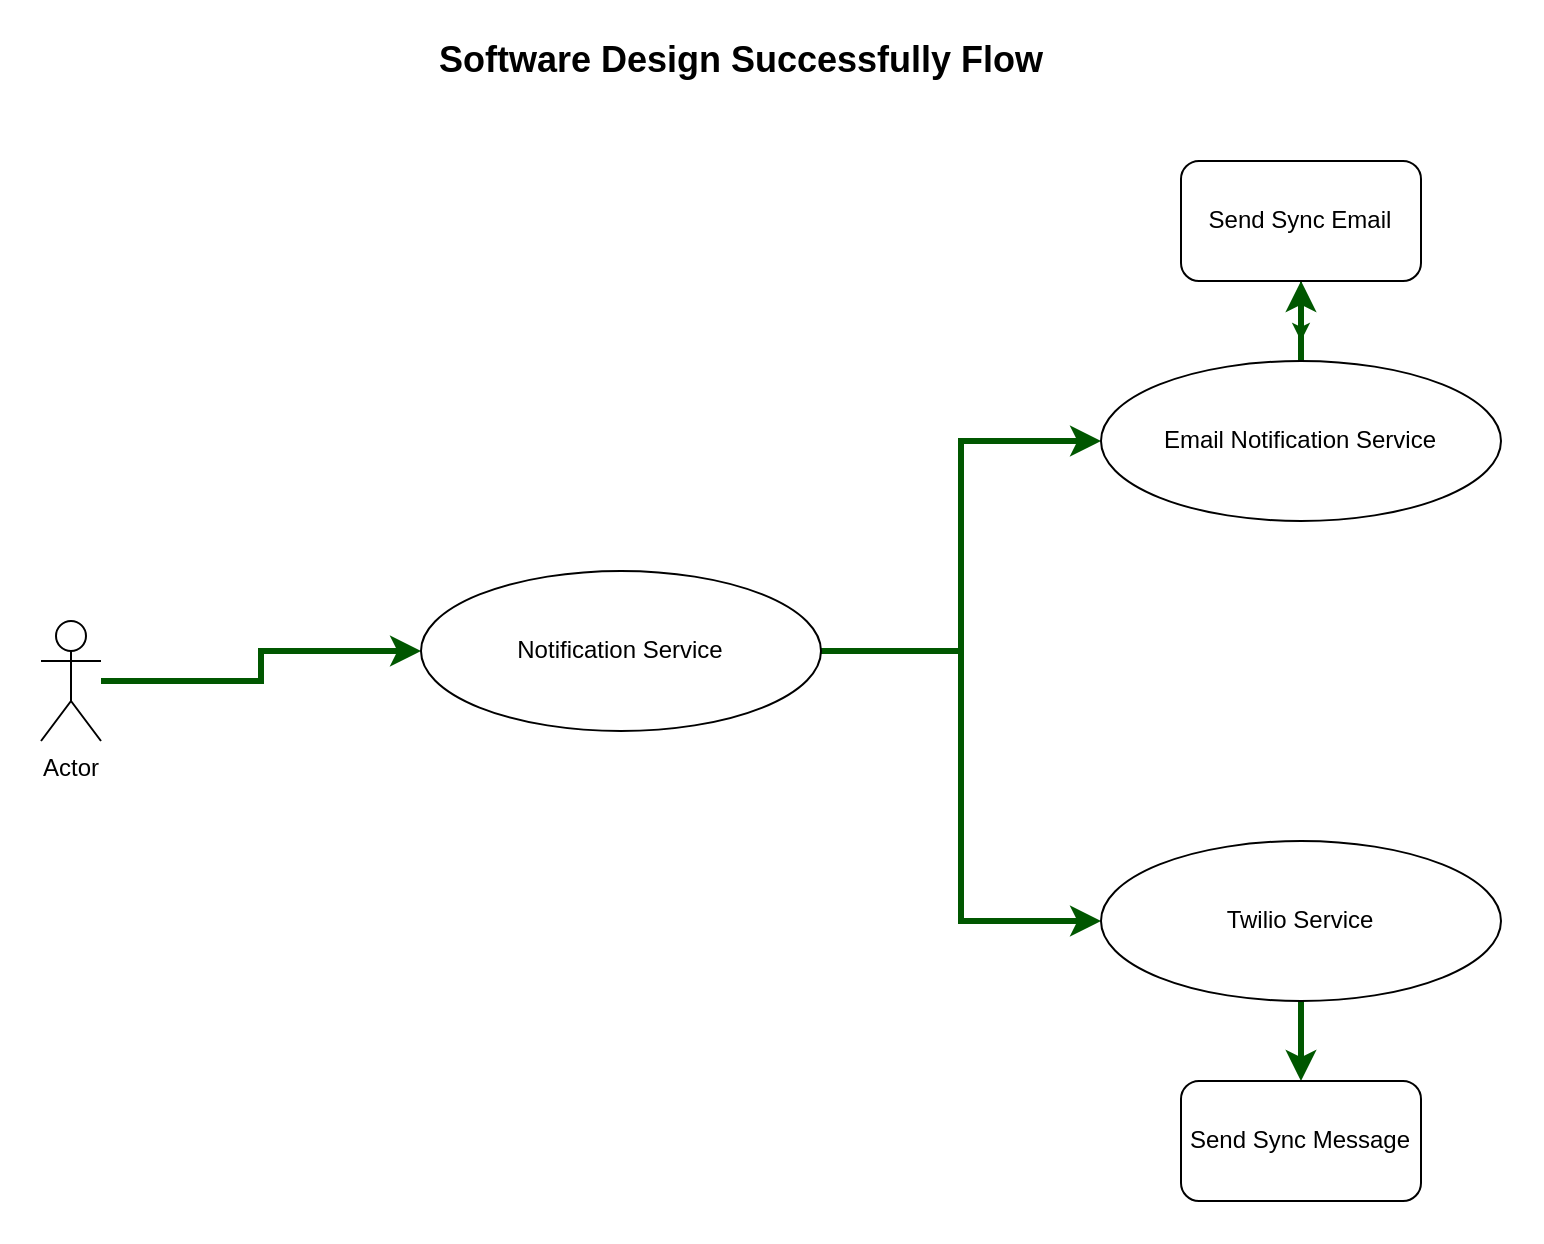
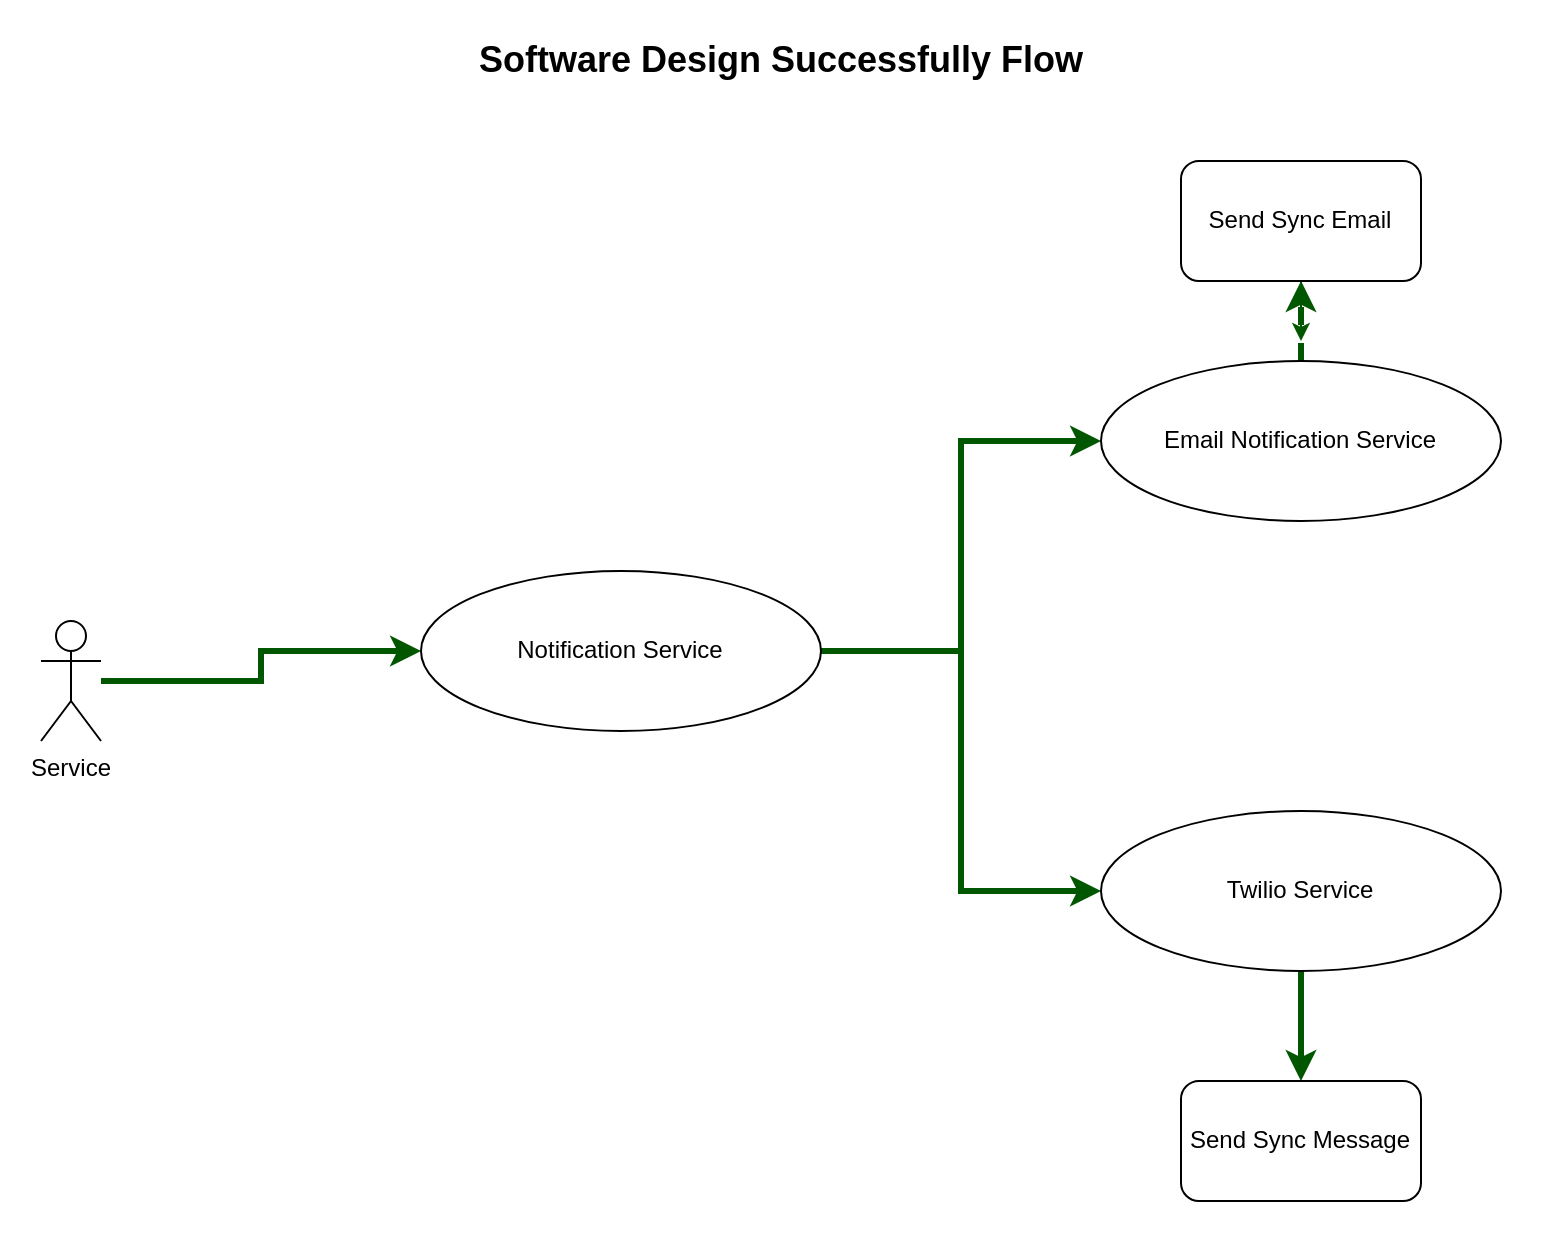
(741, 61) -> (781, 61)
(1301, 339) -> (1301, 339)
(72, 769) -> (72, 769)
(1301, 921) -> (1301, 891)
